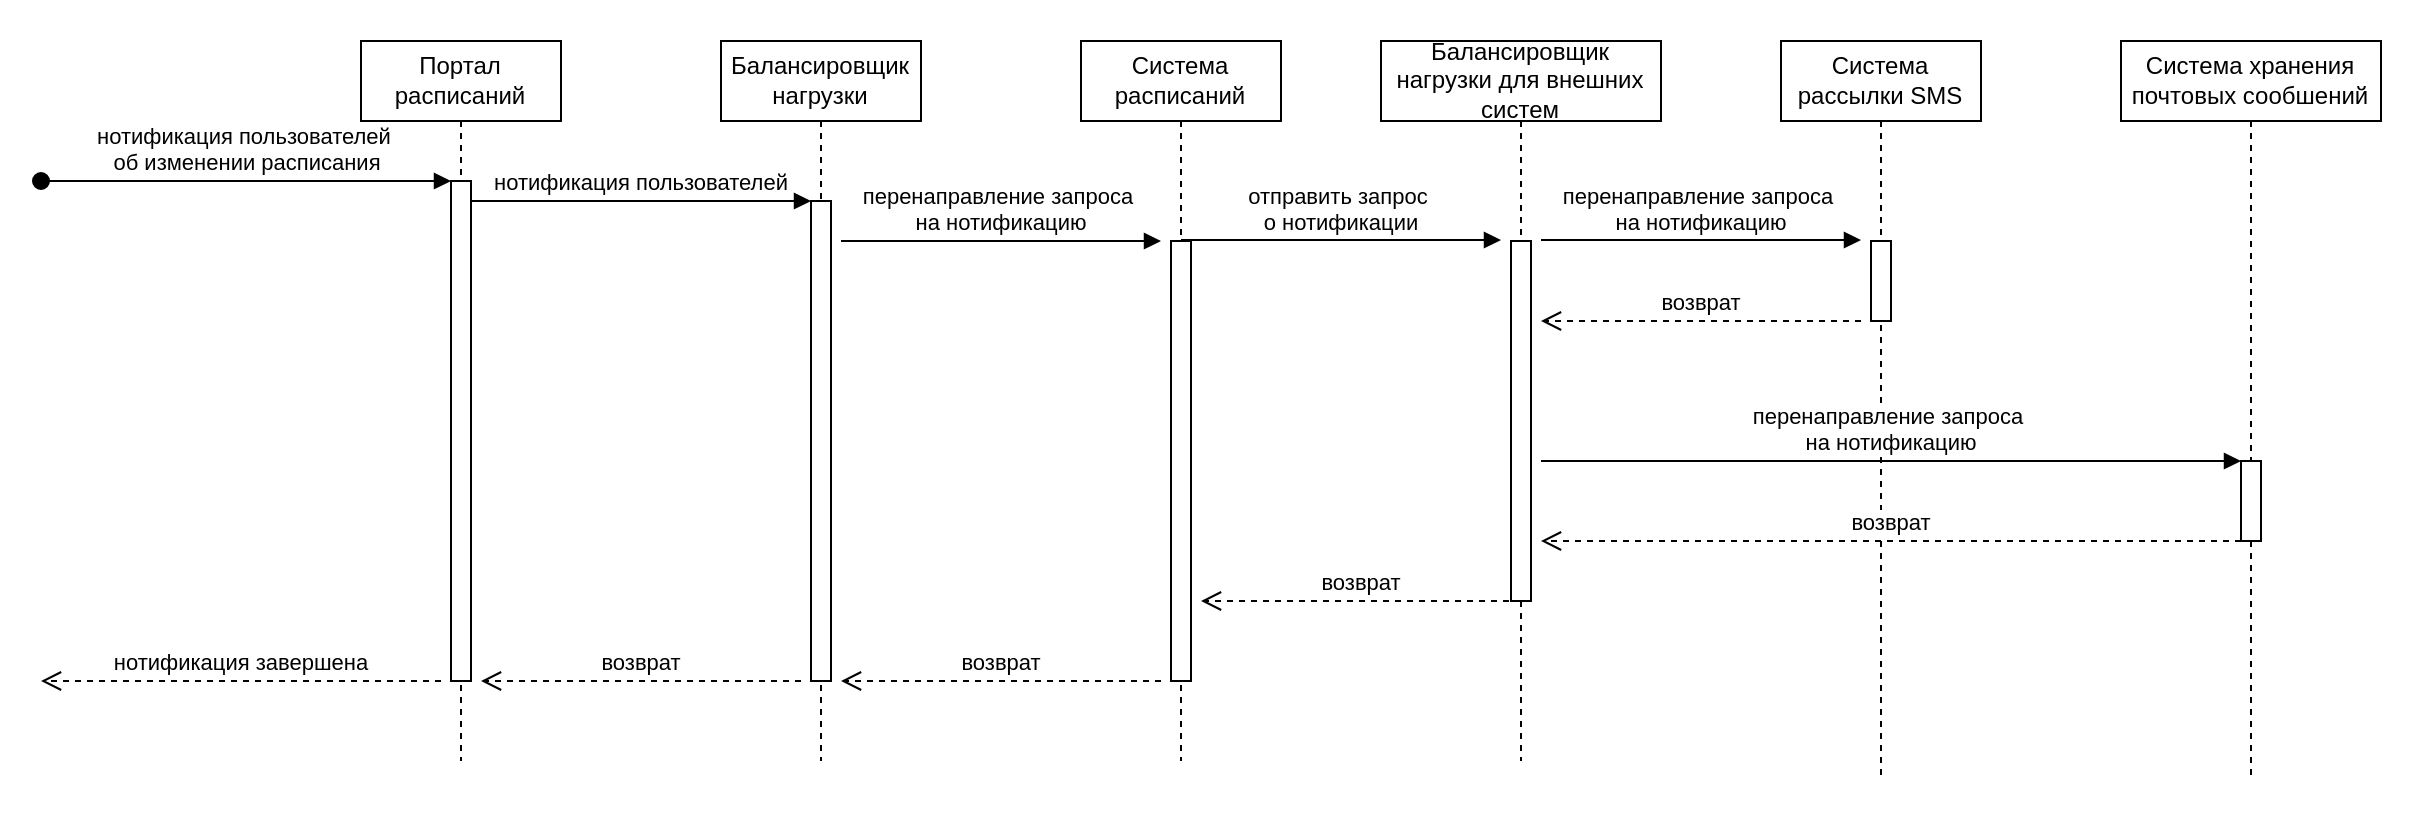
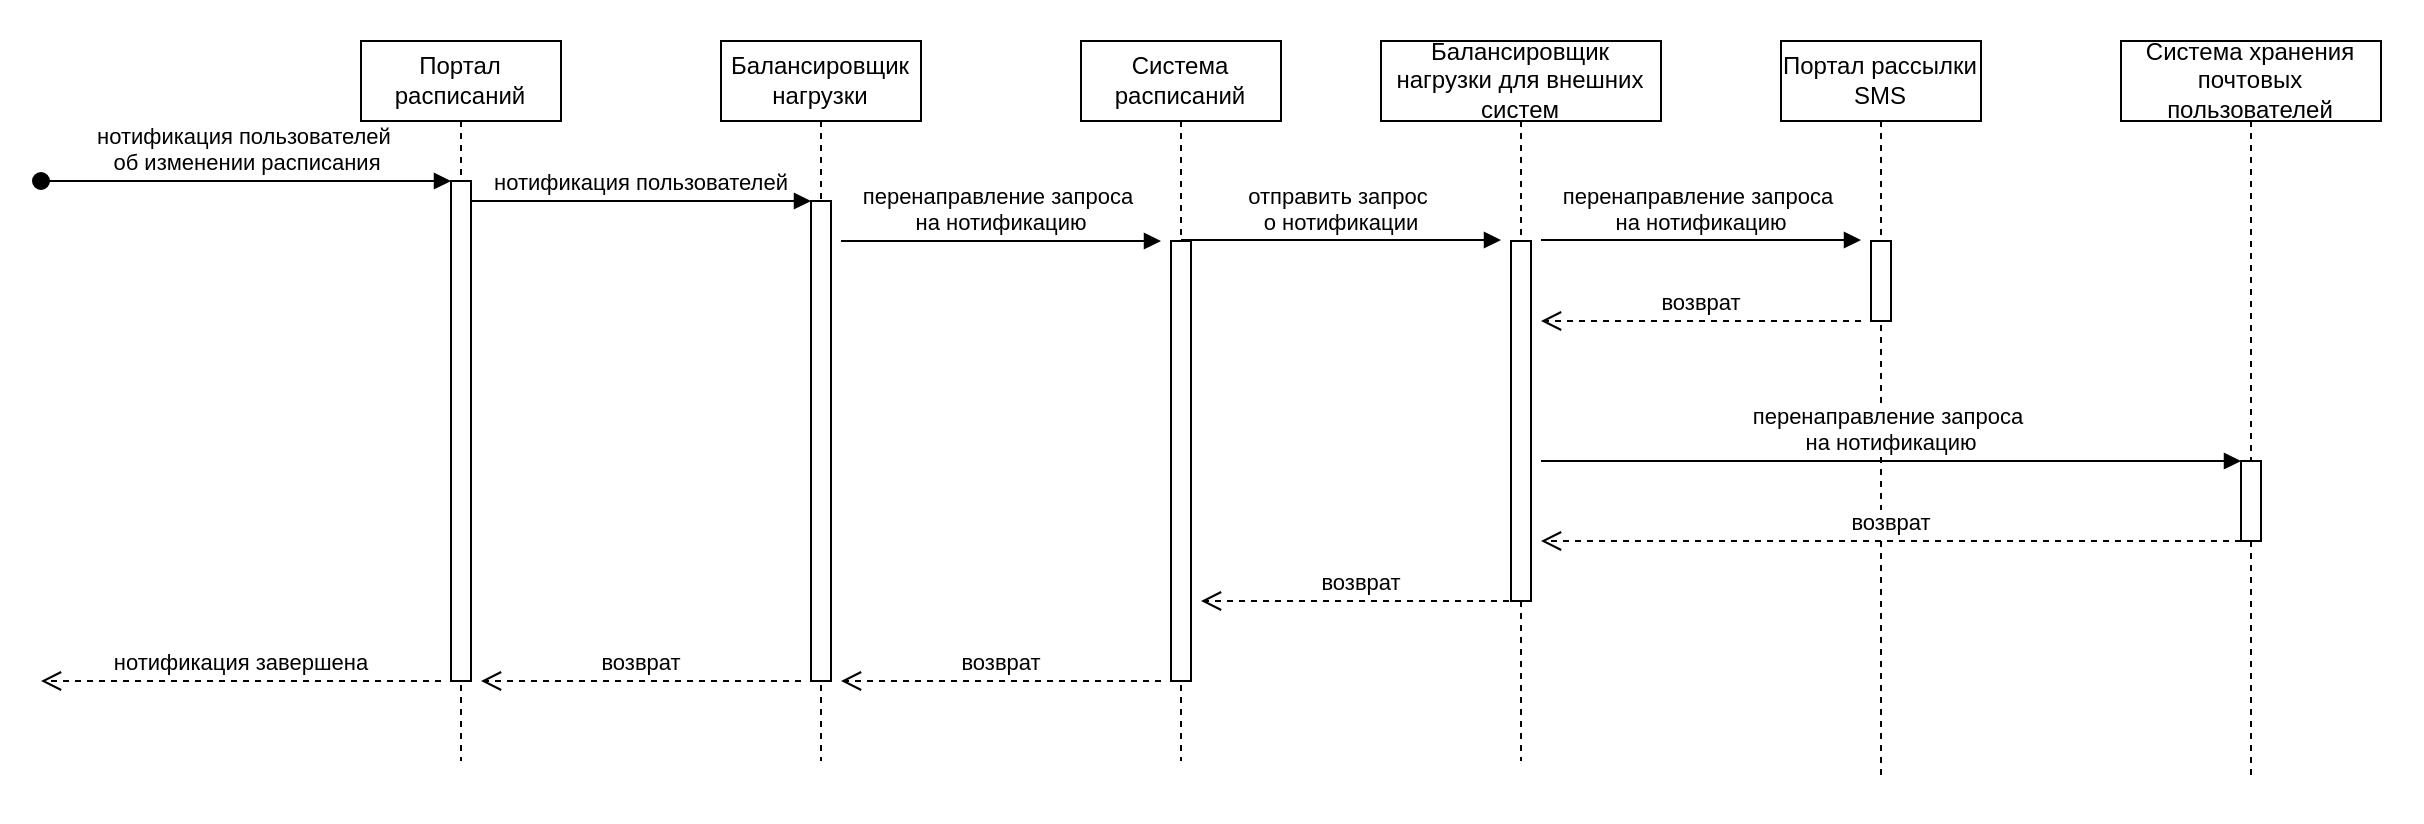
(1881, 81) -> (1881, 81)
(2251, 81) -> (2251, 81)
